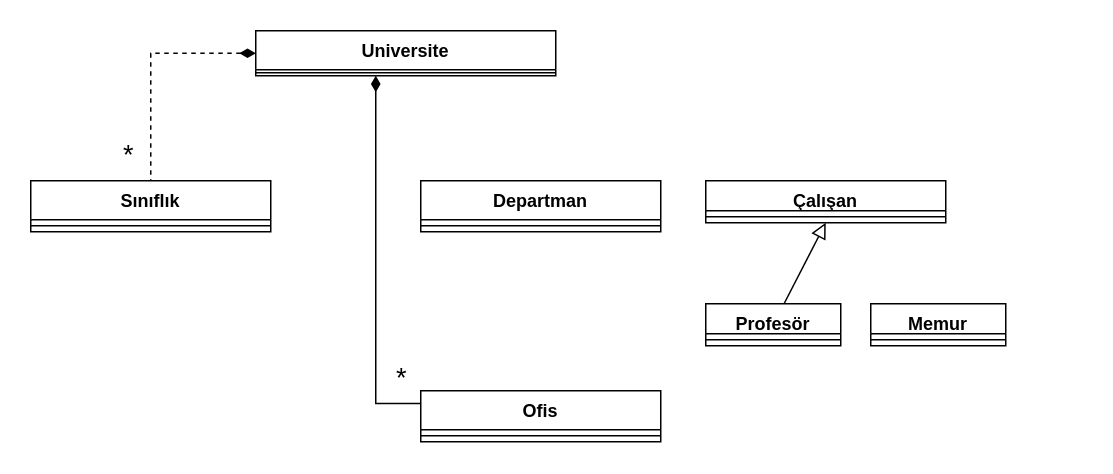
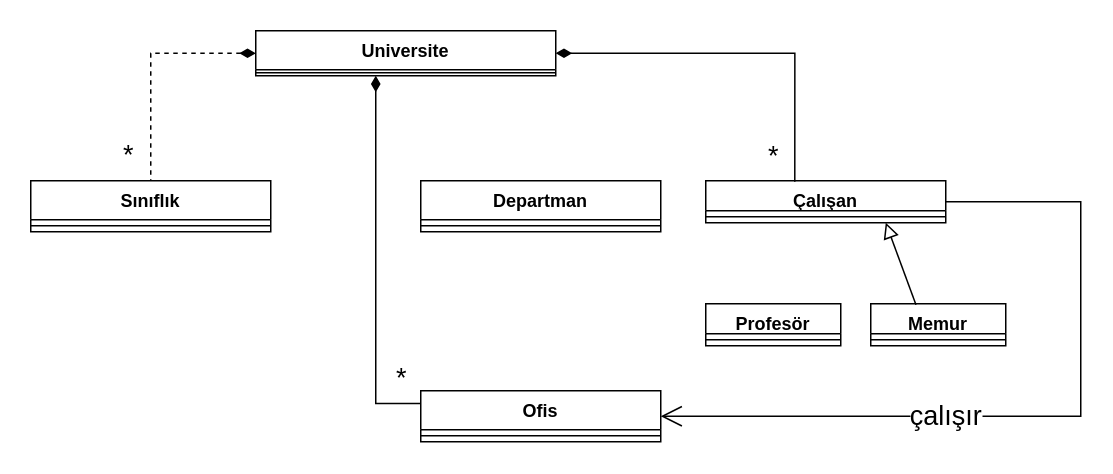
none -> (746, 53)
(801, 270) -> none
none -> (903, 271)
none -> (1048, 416)
